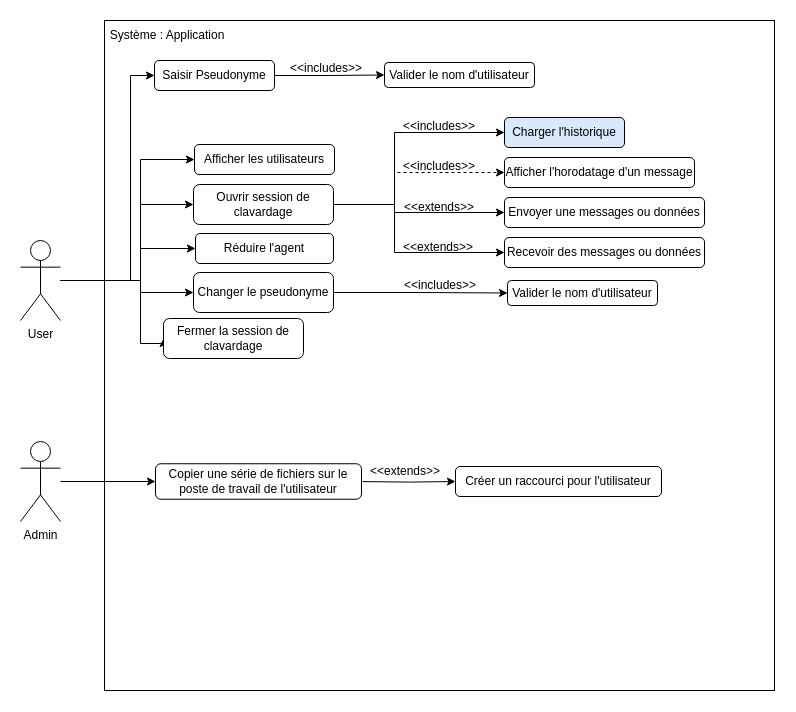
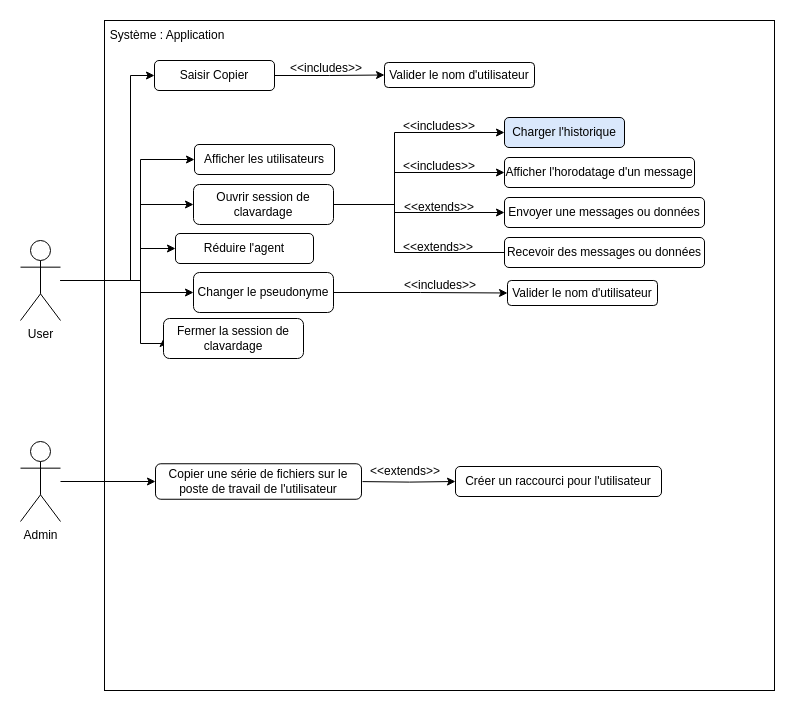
(215, 76) -> (215, 76)
(447, 173) -> (447, 173)
(265, 249) -> (245, 249)
(496, 253) -> (499, 253)
